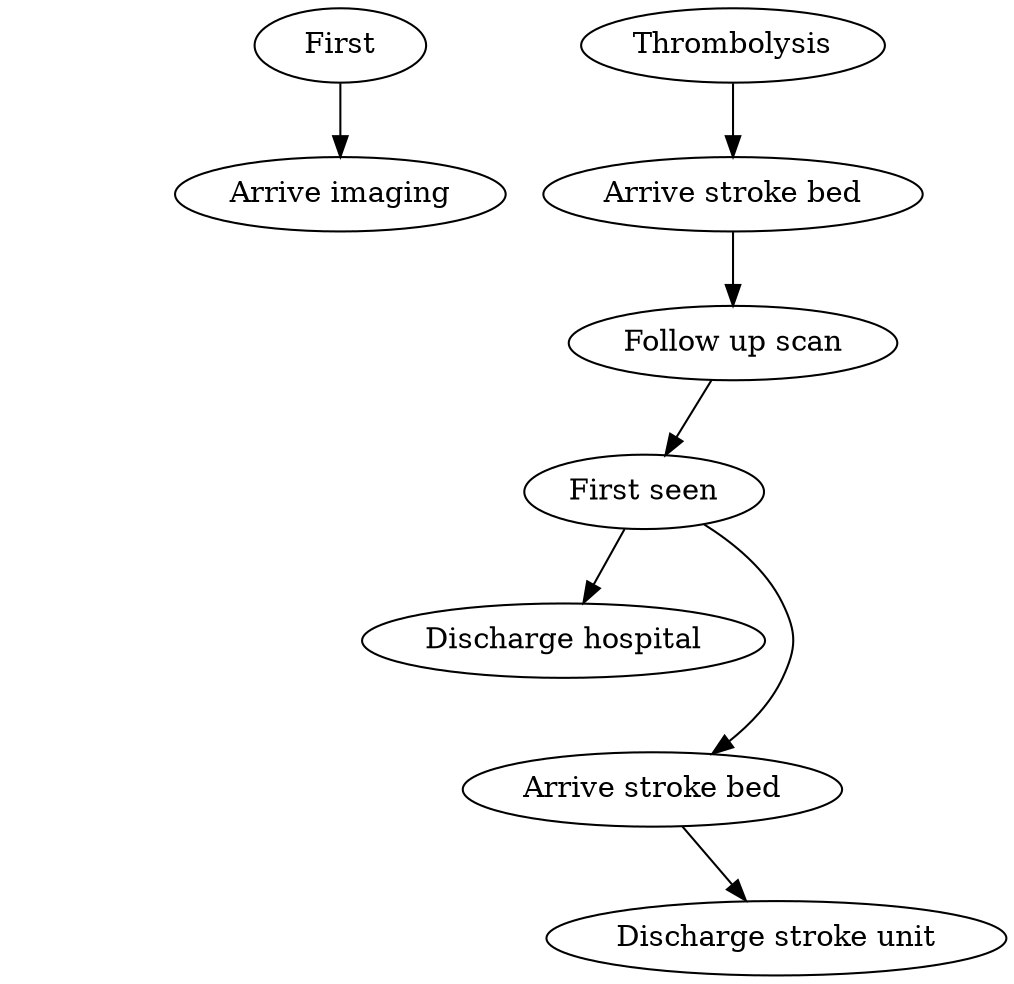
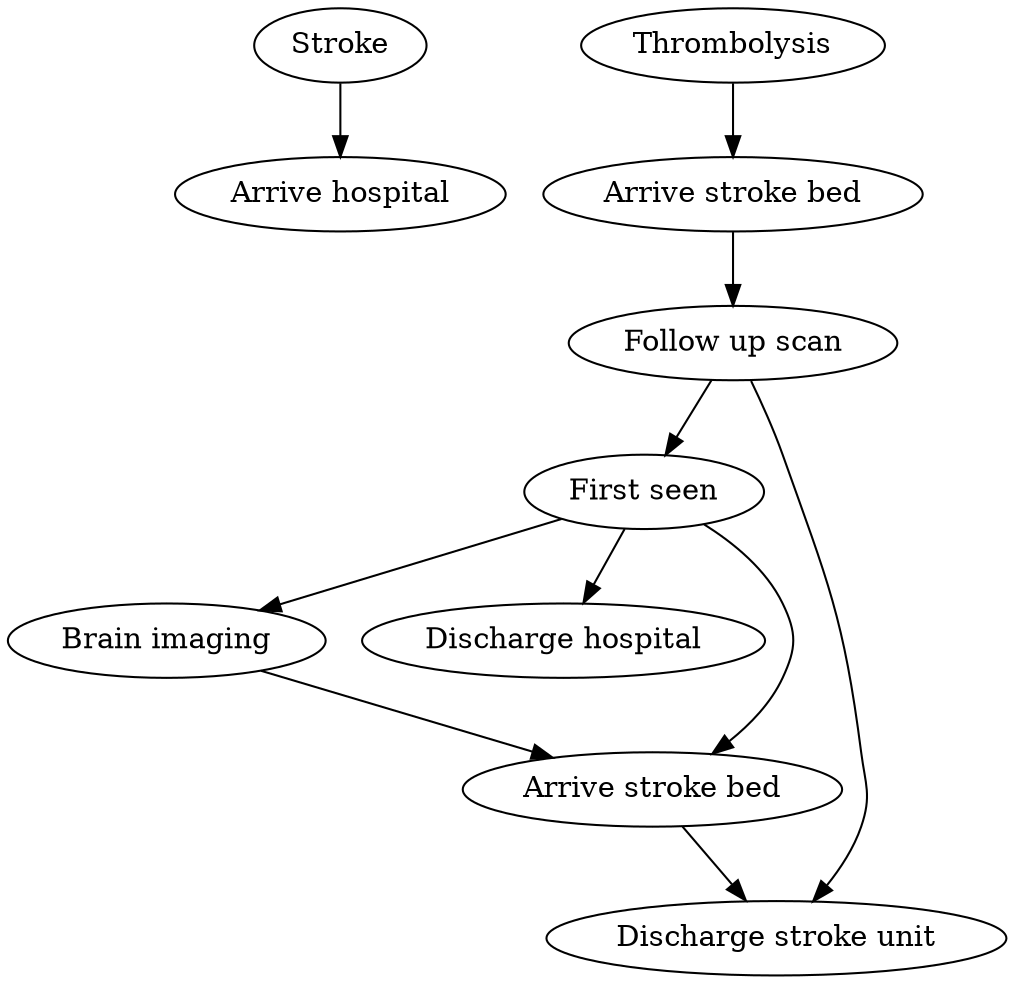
(340, 45) -> (340, 45)
(340, 194) -> (340, 194)
none -> (840, 631)
none -> (167, 641)
